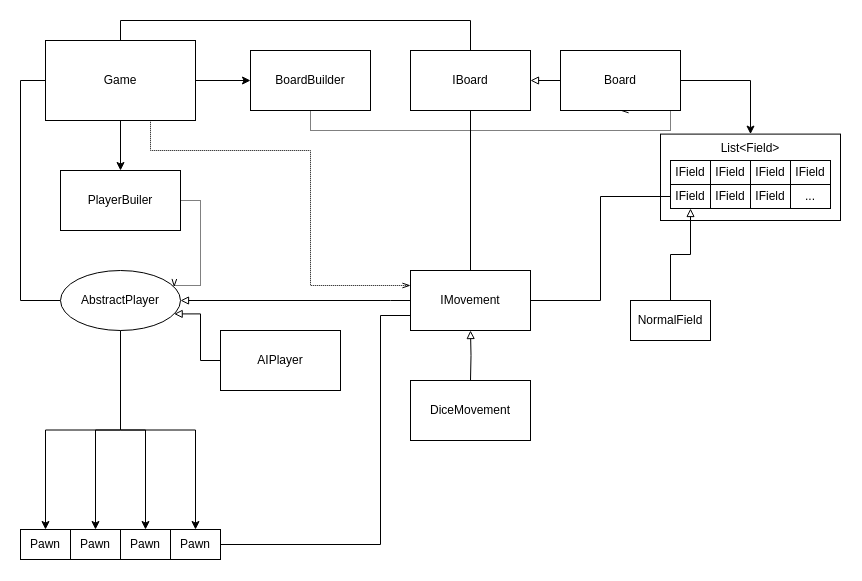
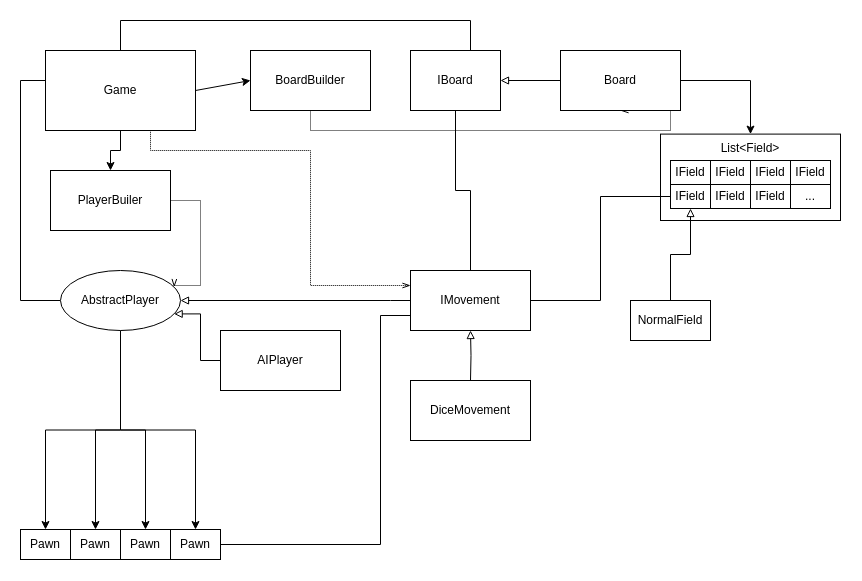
(121, 81) -> (121, 91)
(471, 81) -> (456, 81)
(121, 201) -> (111, 201)
